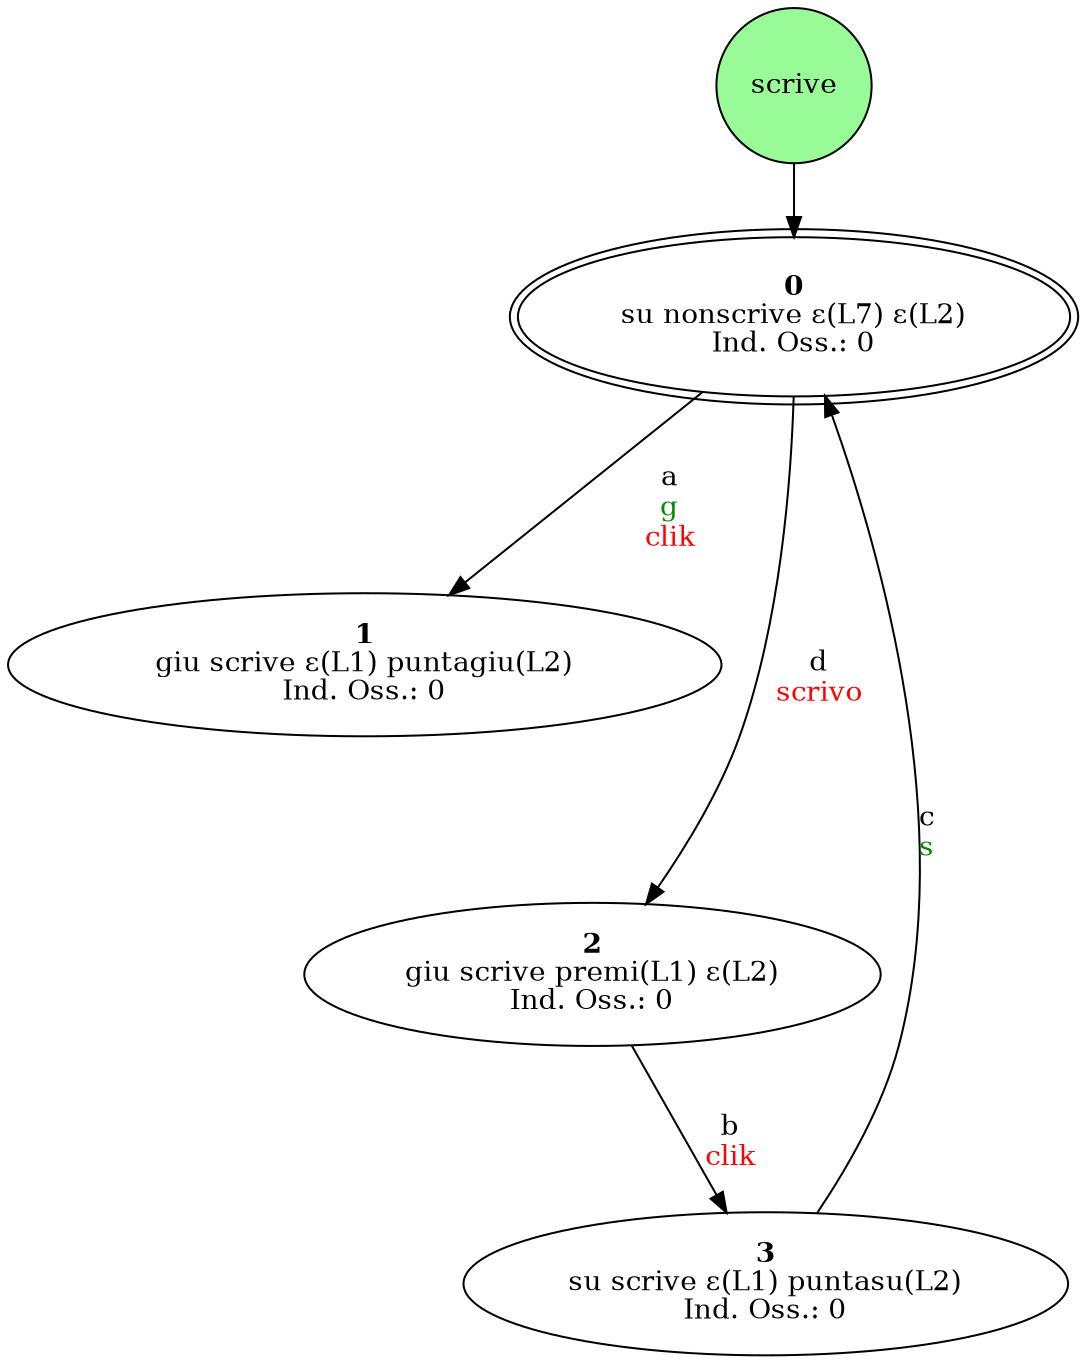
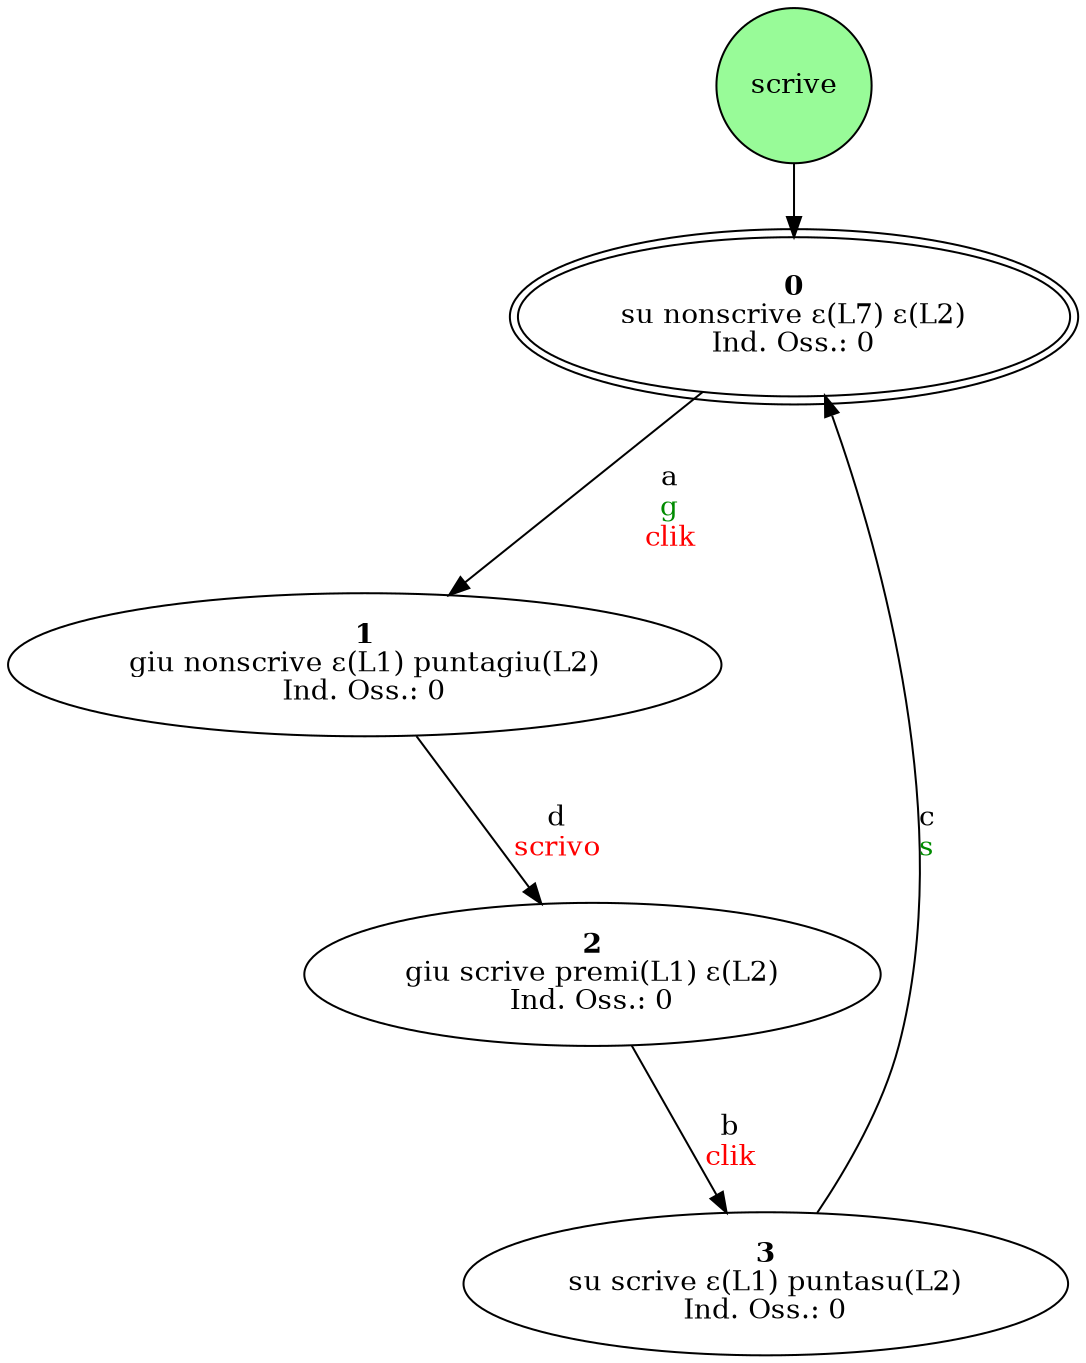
(763, 653) -> (473, 812)
(365, 663) -> (365, 663)
